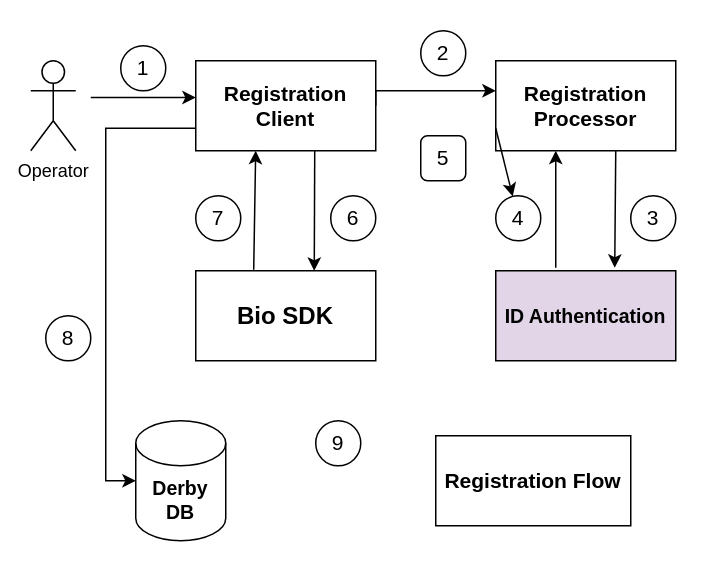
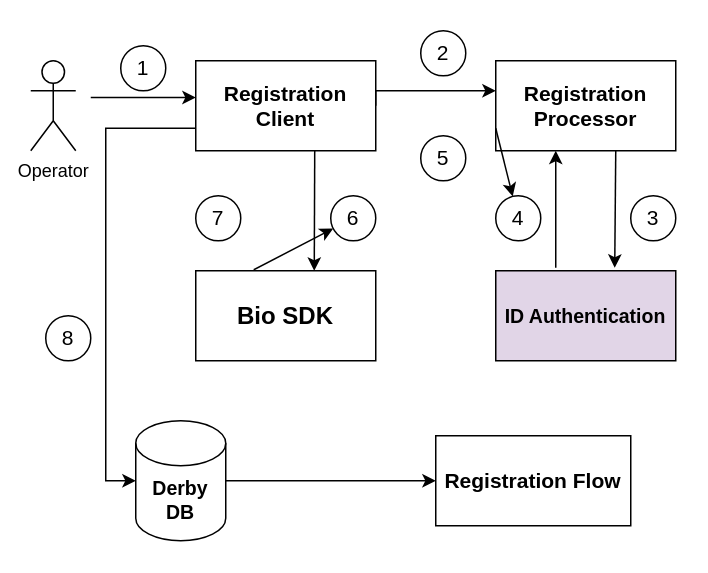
(443, 158) -> (443, 158)
(255, 216) -> (289, 251)
(338, 443) -> none
none -> (326, 481)
